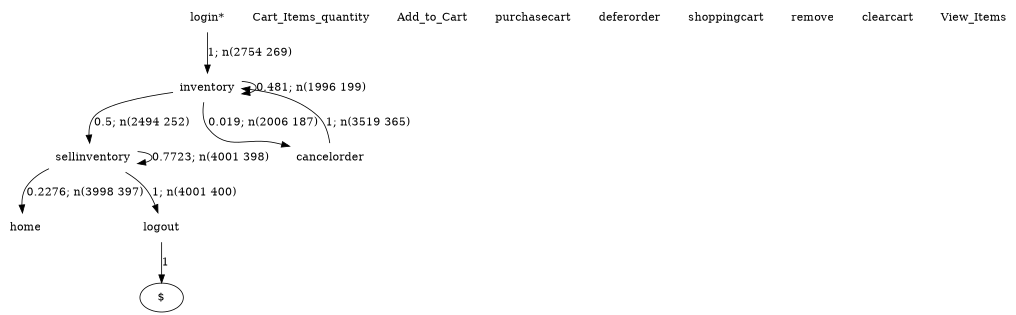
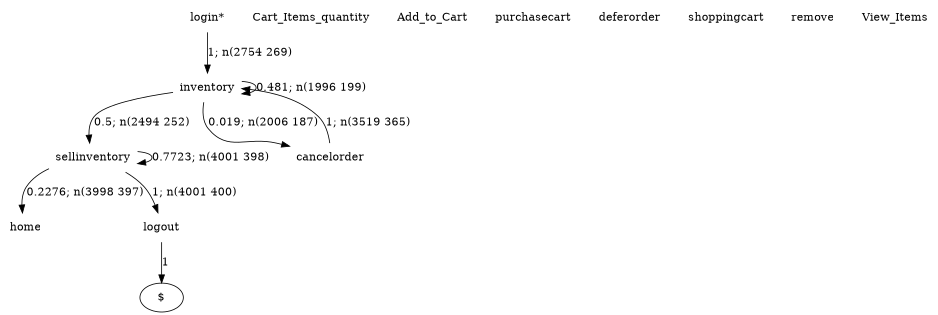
(888, 18) -> none
